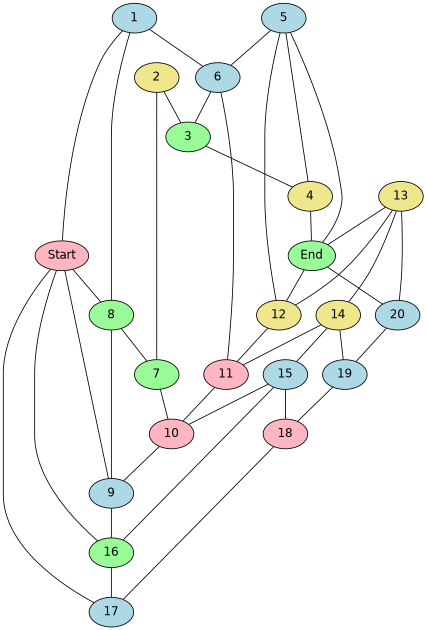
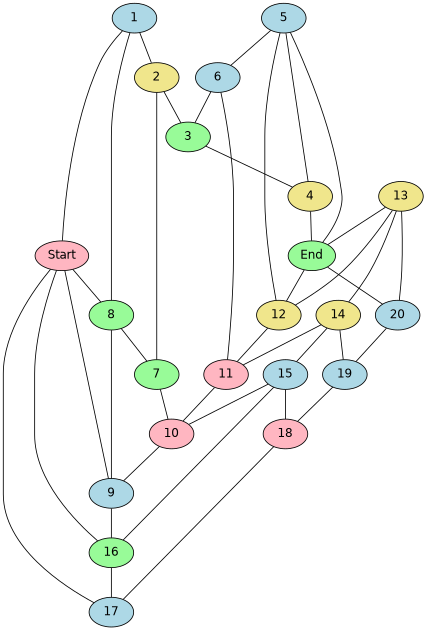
(176, 48) -> (146, 48)
